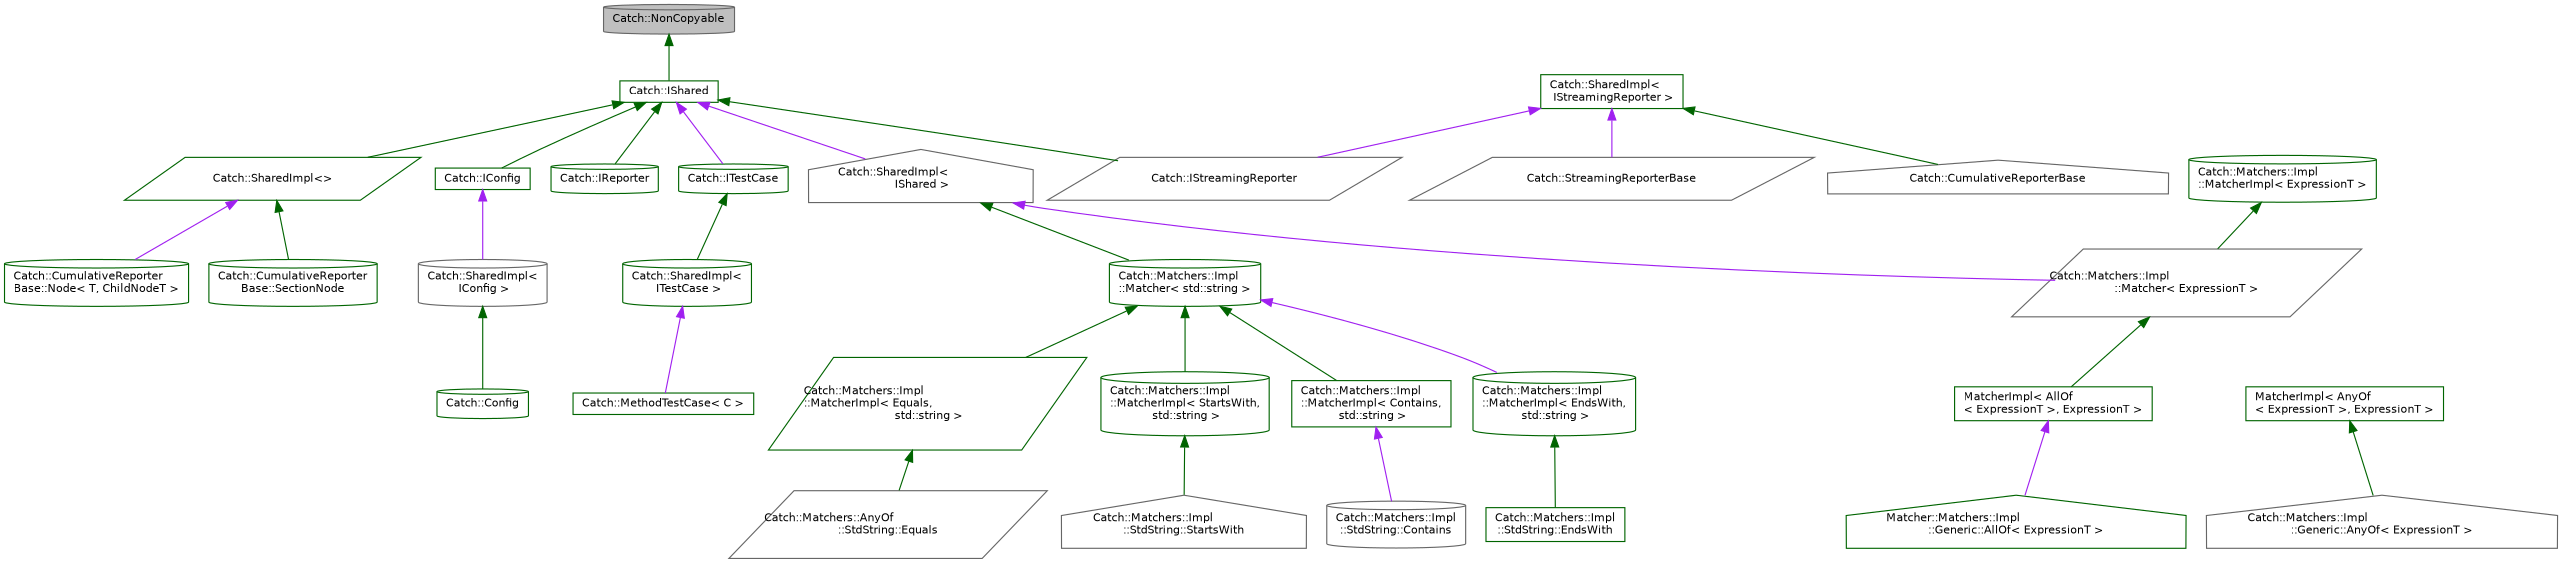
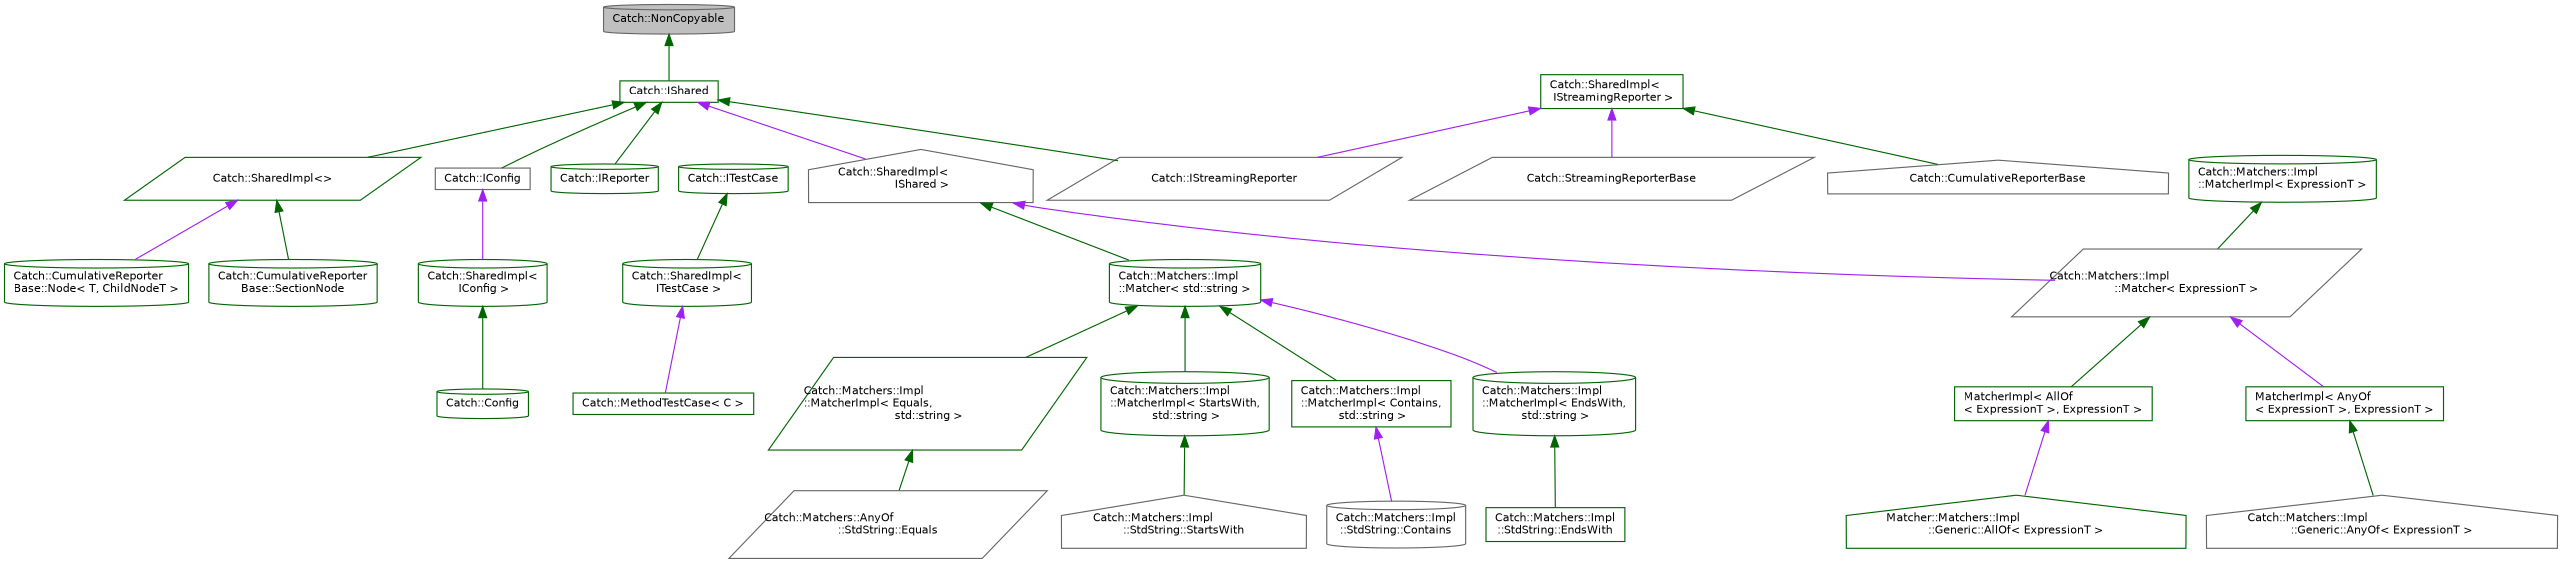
(703, 138) -> none
(483, 179) -> (483, 179)
(483, 283) -> (483, 283)
none -> (2282, 355)
